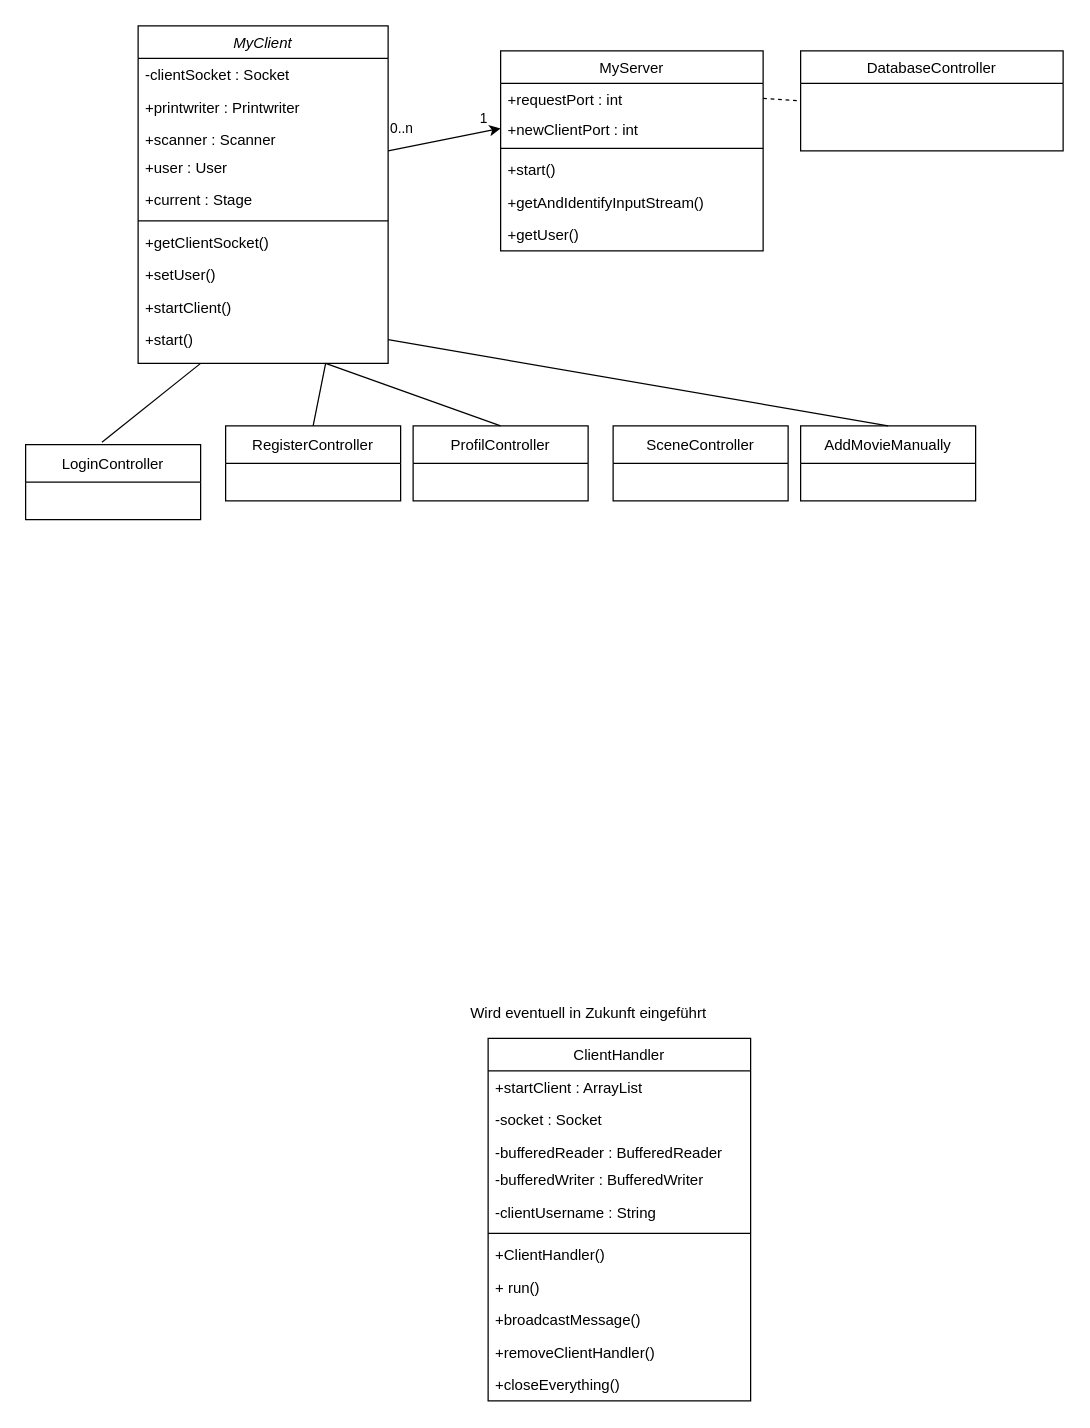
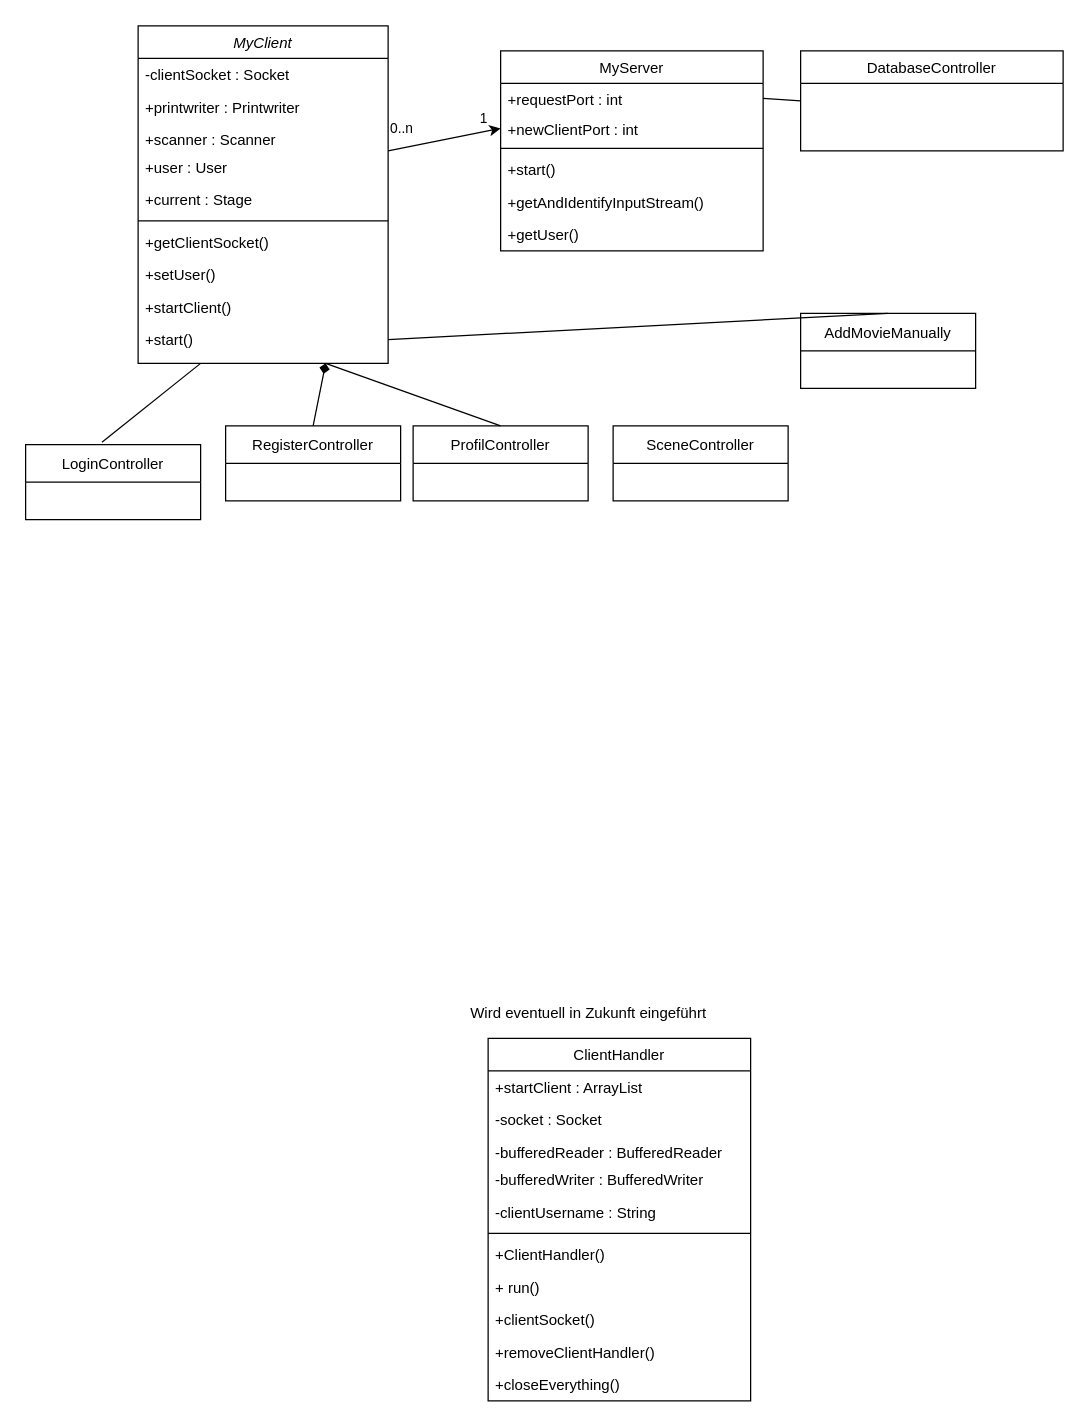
(781, 99) -> (781, 99)
(324, 370) -> (324, 374)
(888, 463) -> (888, 351)
(575, 1320) -> (554, 1320)
